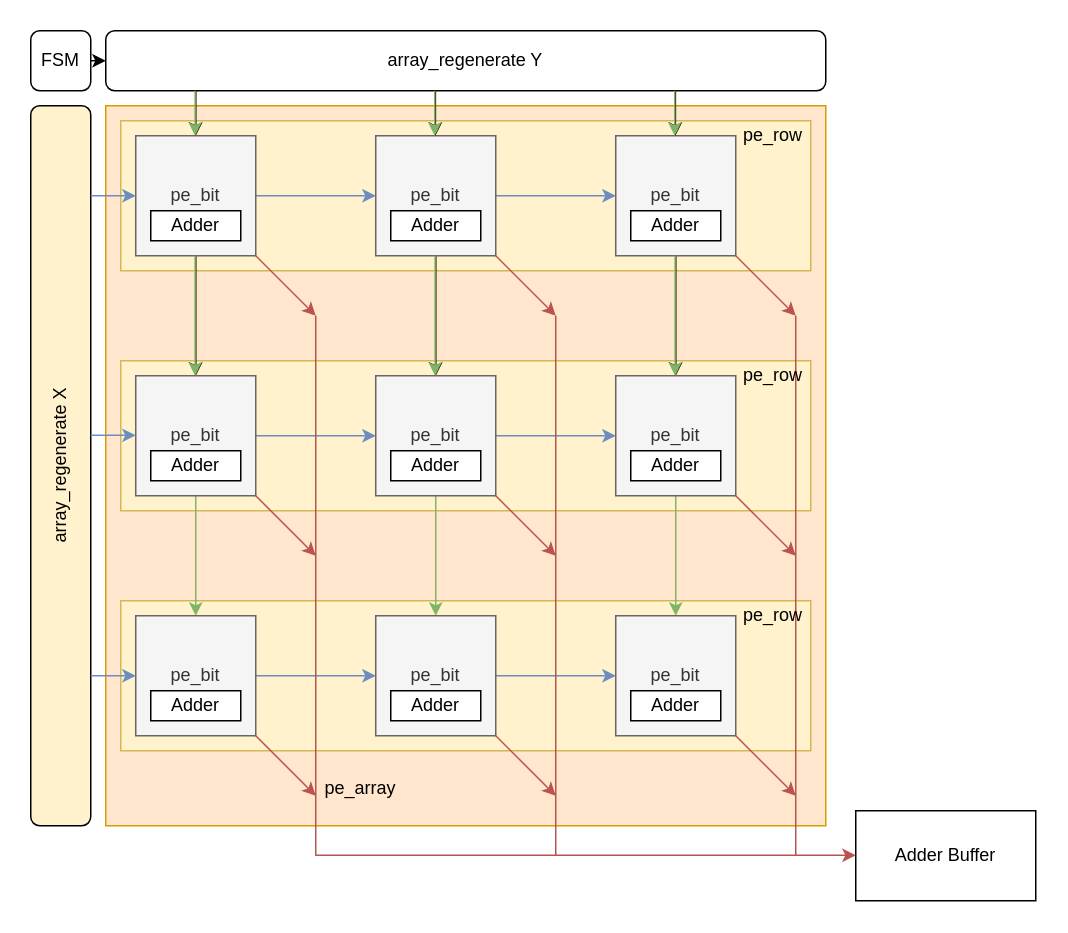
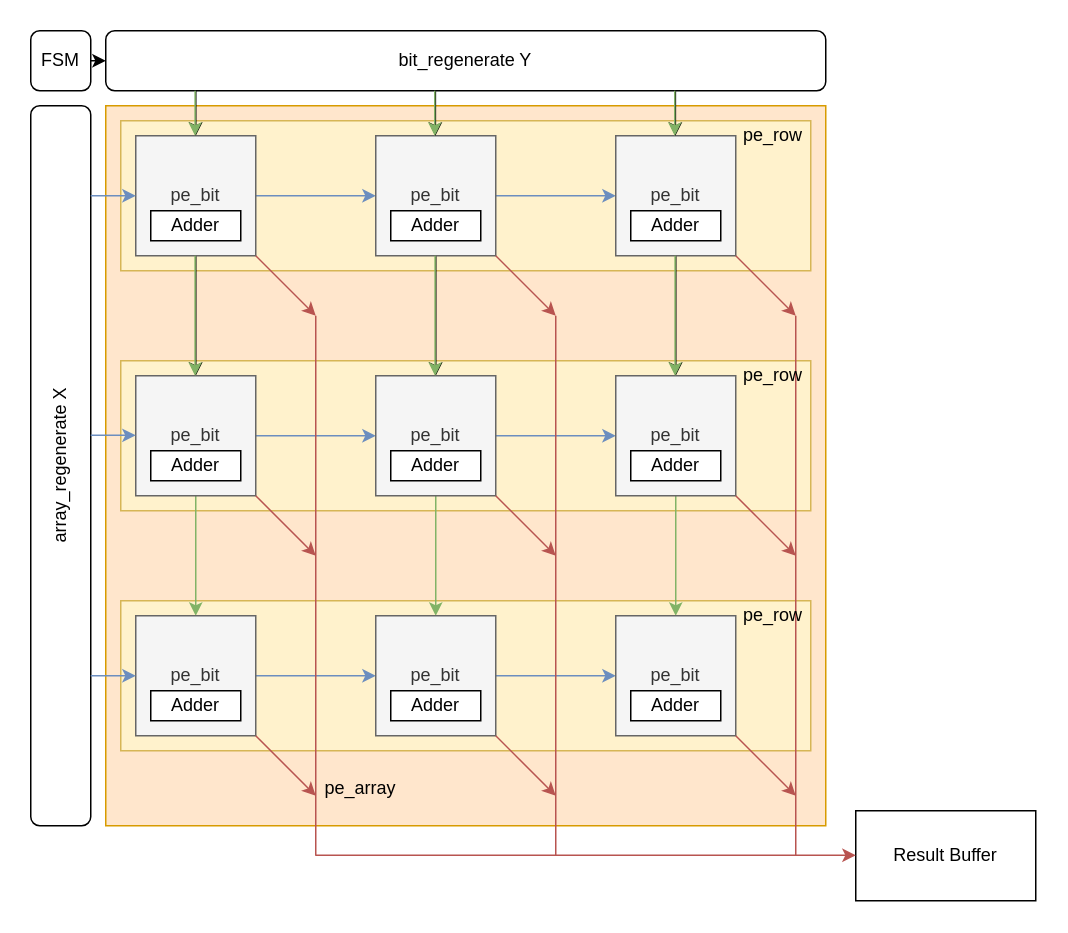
(466, 61) -> (466, 61)
(61, 466) -> (61, 466)
(946, 856) -> (946, 856)
